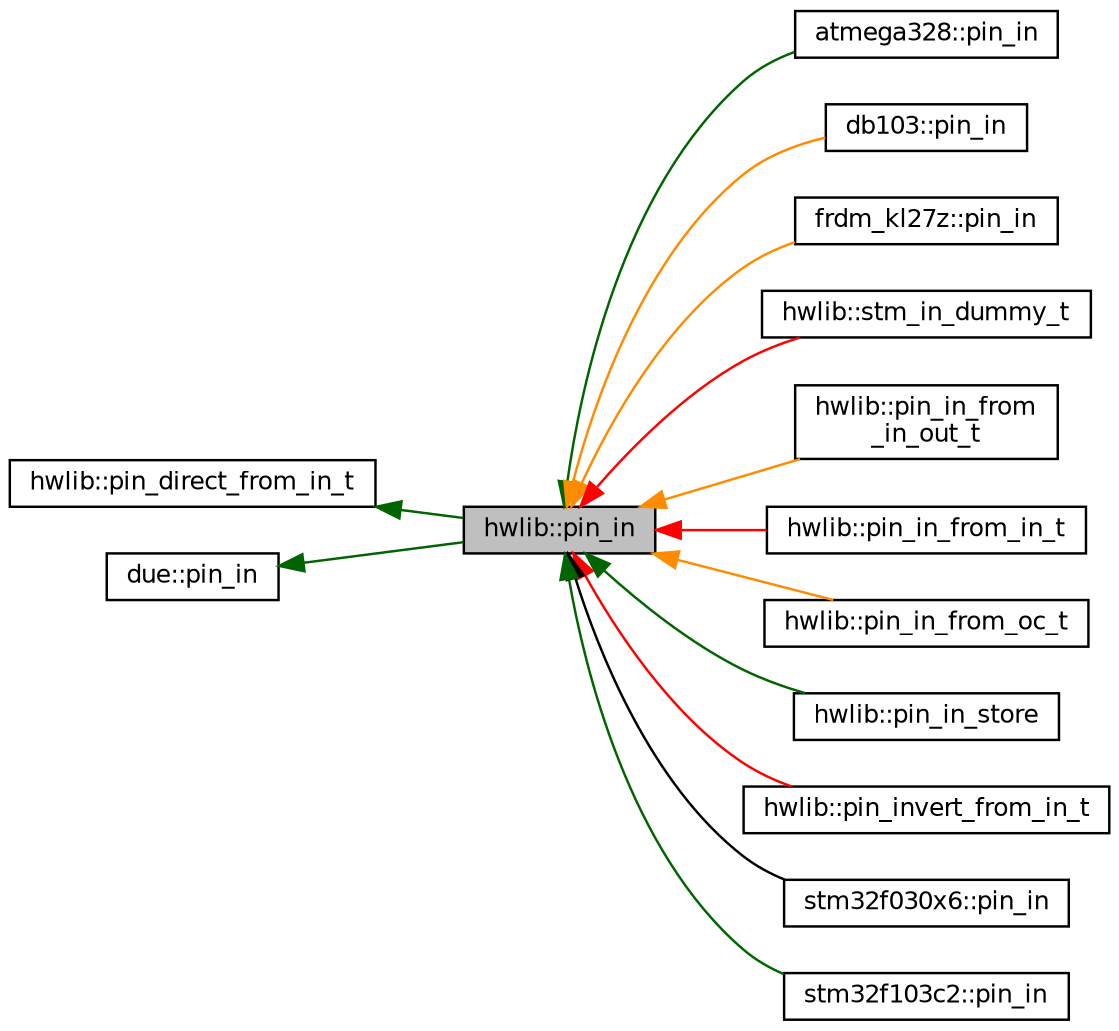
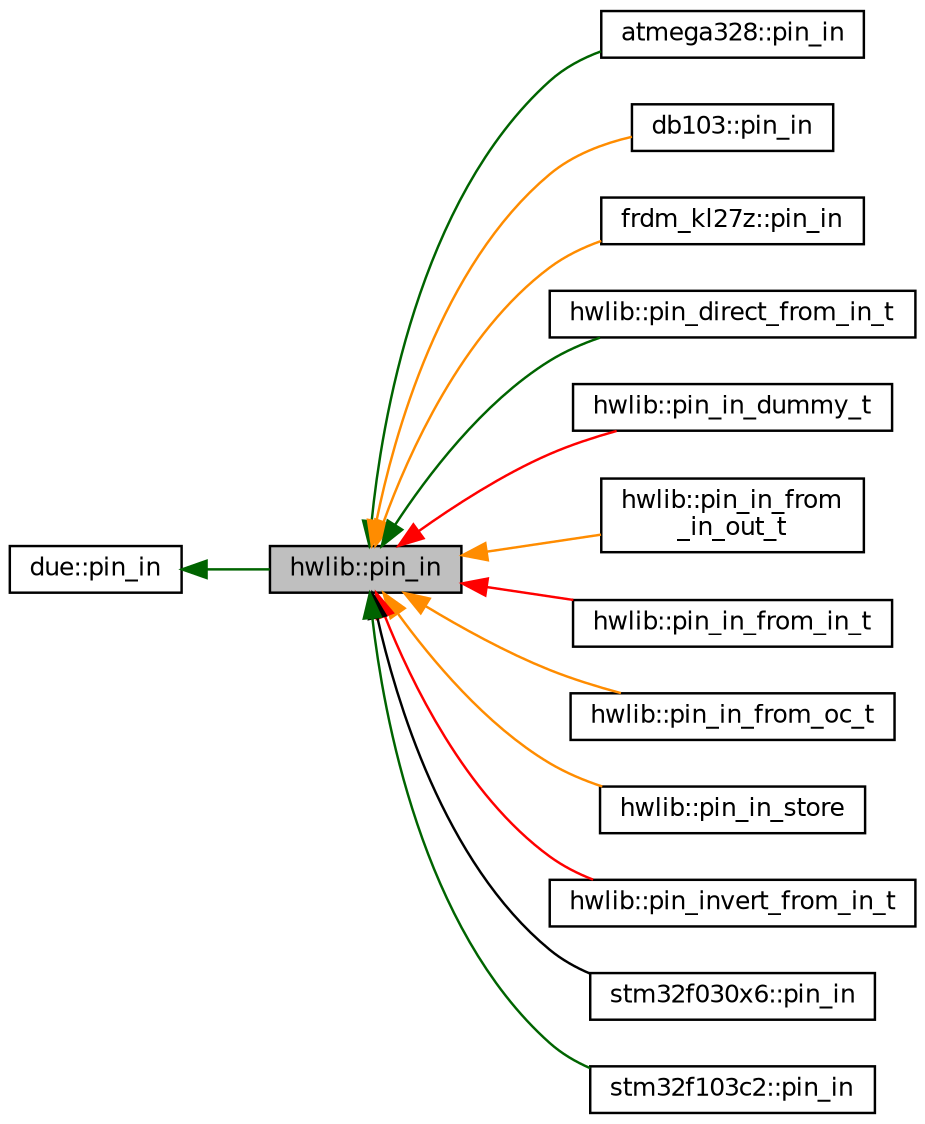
(926, 314) -> (733, 407)
(432, 514) -> (483, 415)
(698, 644) -> (488, 716)
